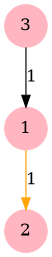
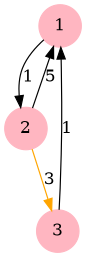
none -> (41, 83)
(26, 174) -> (24, 65)
none -> (40, 174)
